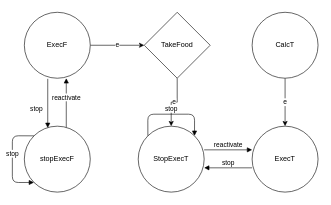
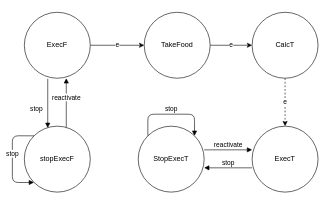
(177, 45) -> (177, 45)
(285, 97) -> (285, 97)
(172, 102) -> (230, 45)
